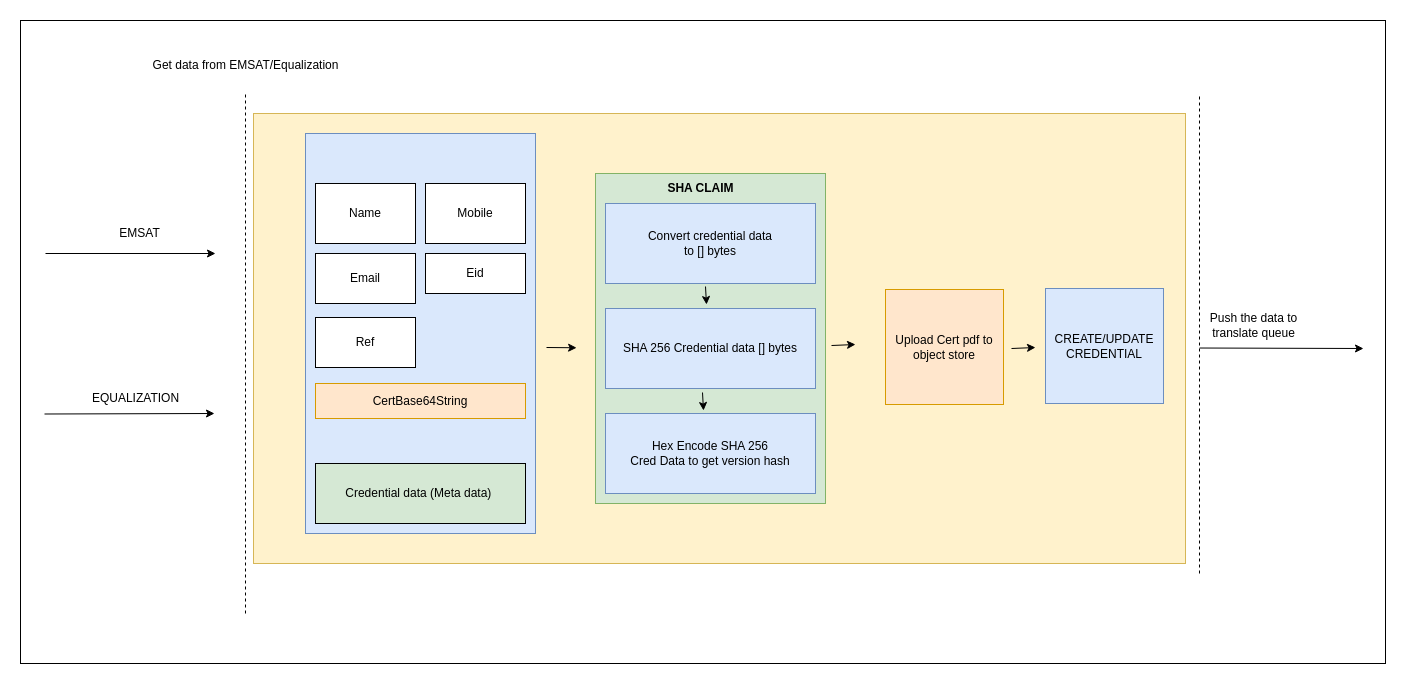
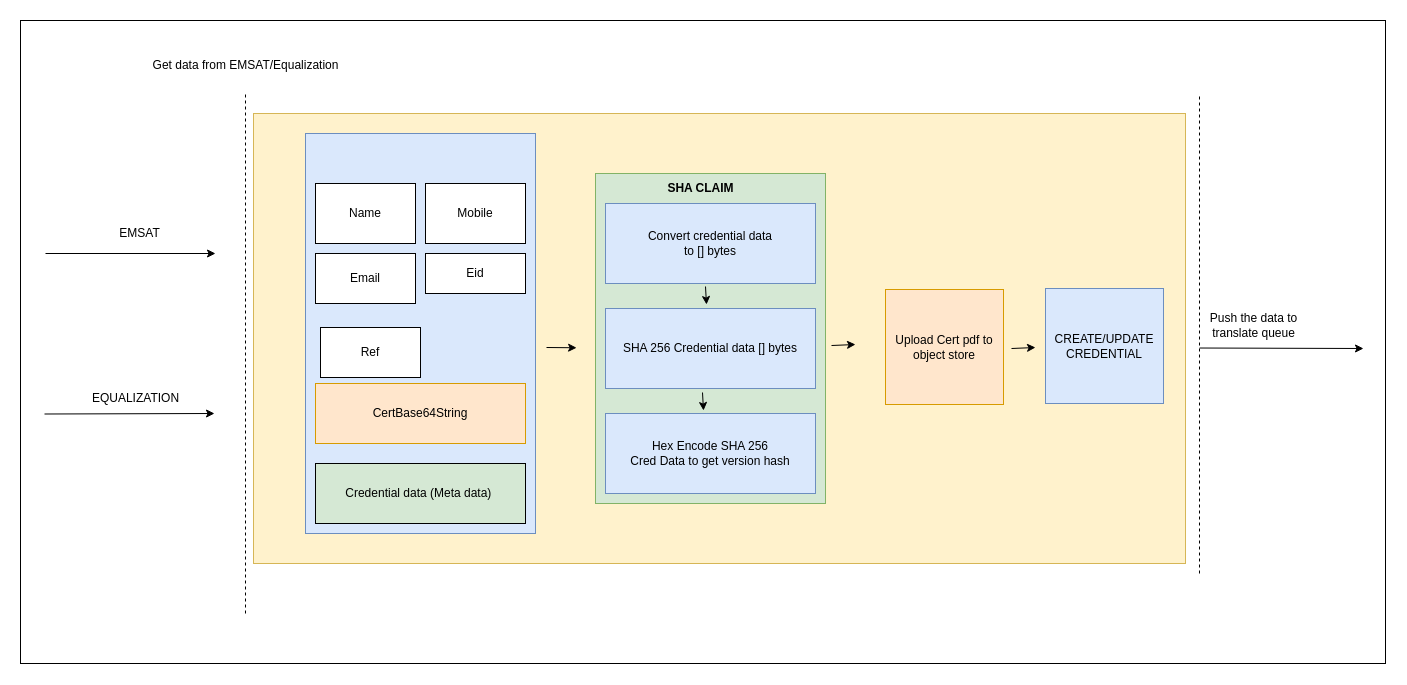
(366, 343) -> (371, 353)
(421, 401) -> (421, 414)
